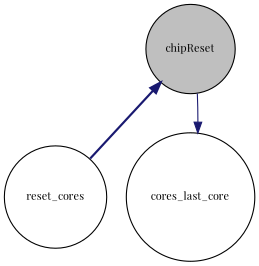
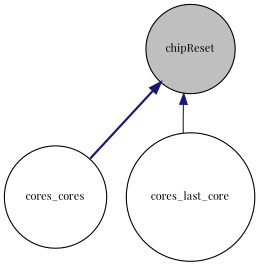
(198, 108) -> (183, 119)
(56, 197) -> (56, 197)
